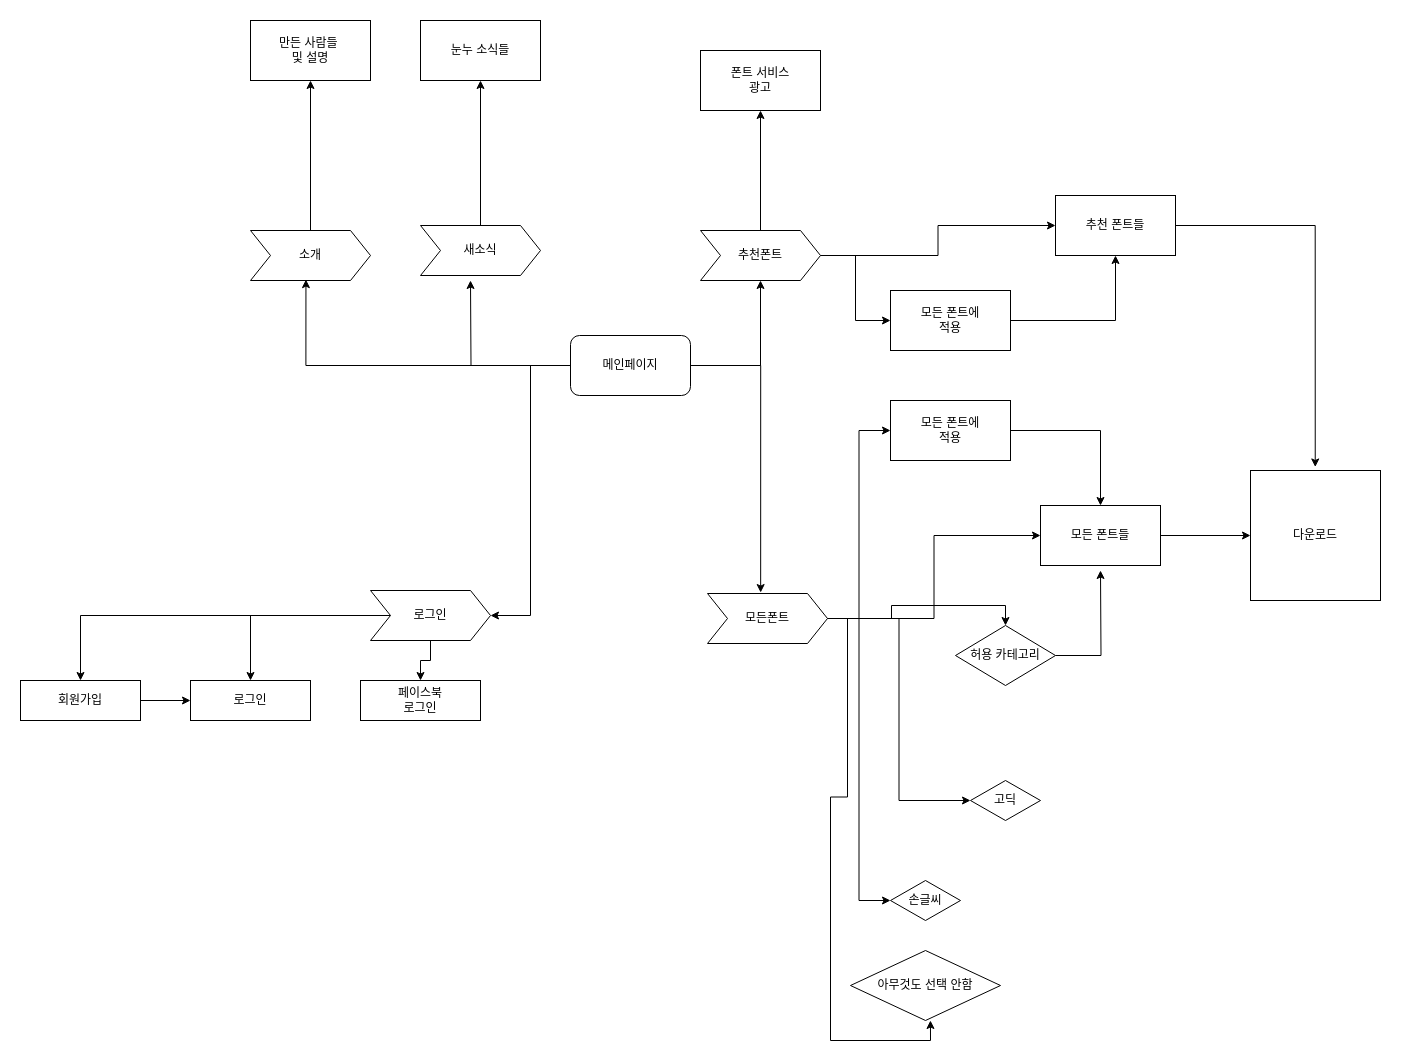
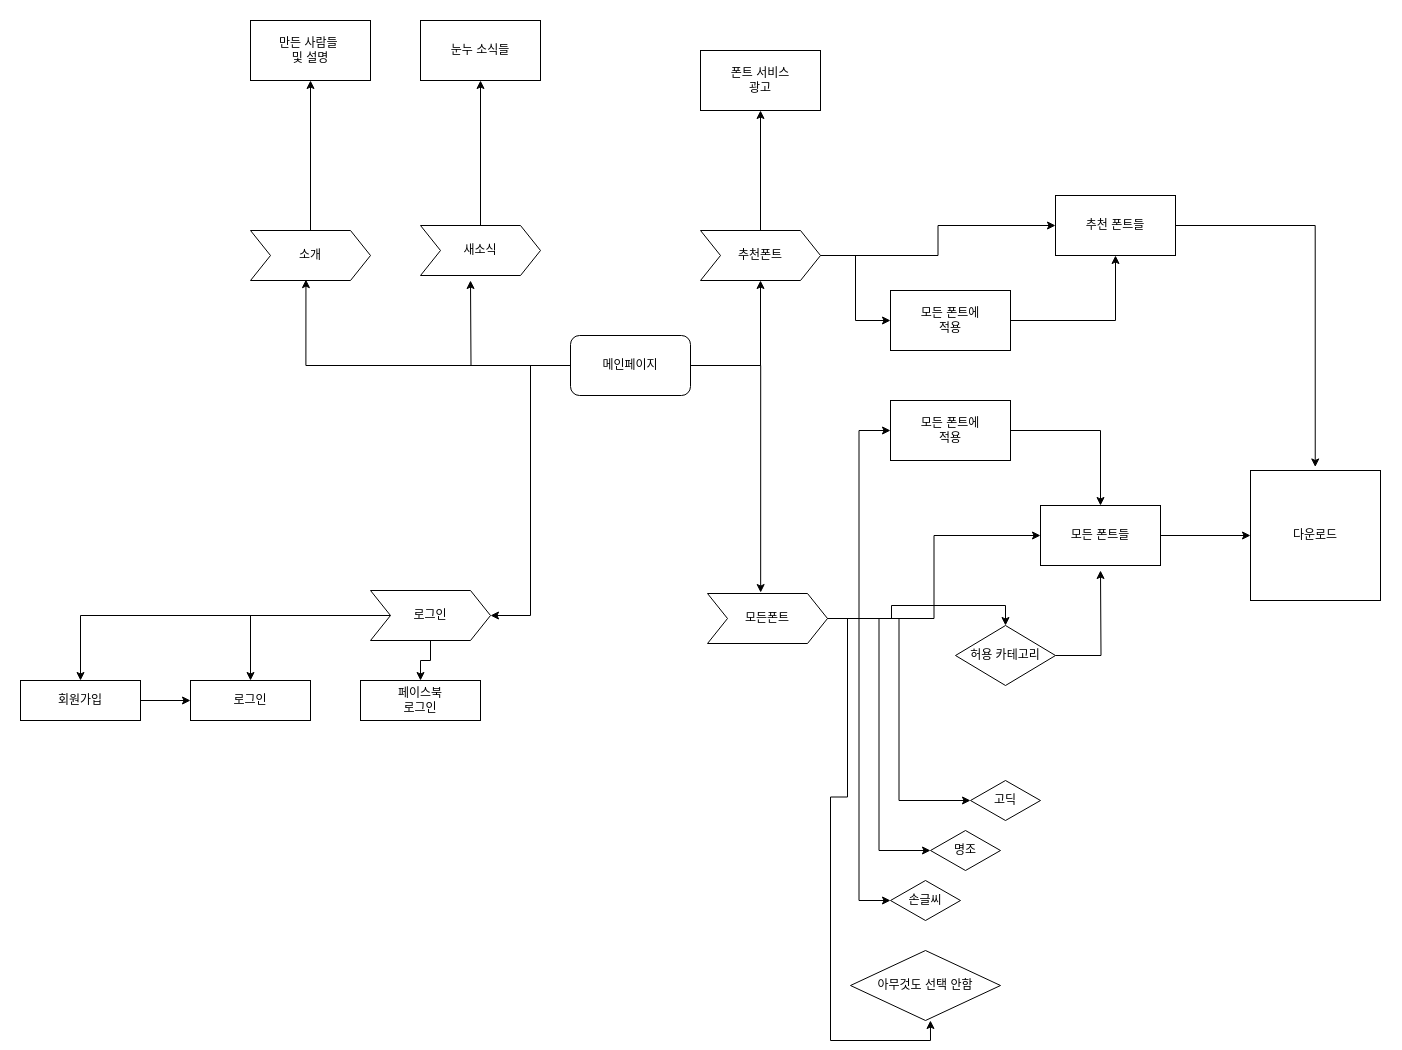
none -> (879, 758)
none -> (966, 851)
